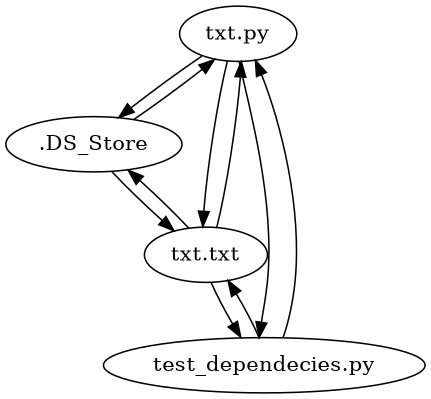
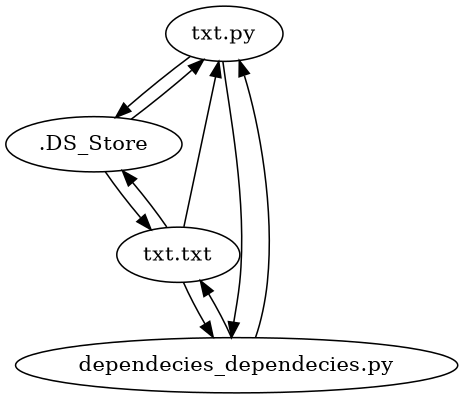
(213, 136) -> none
(264, 365) -> (237, 365)
